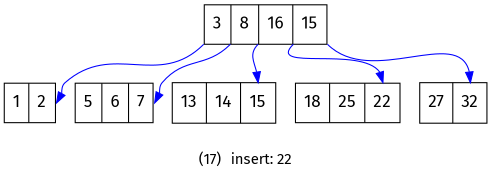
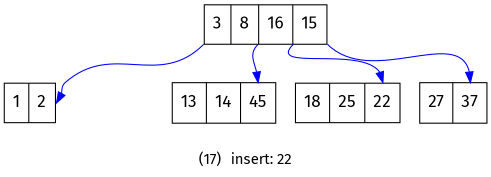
(258, 102) -> (258, 102)
(470, 102) -> (470, 102)
(114, 103) -> none
